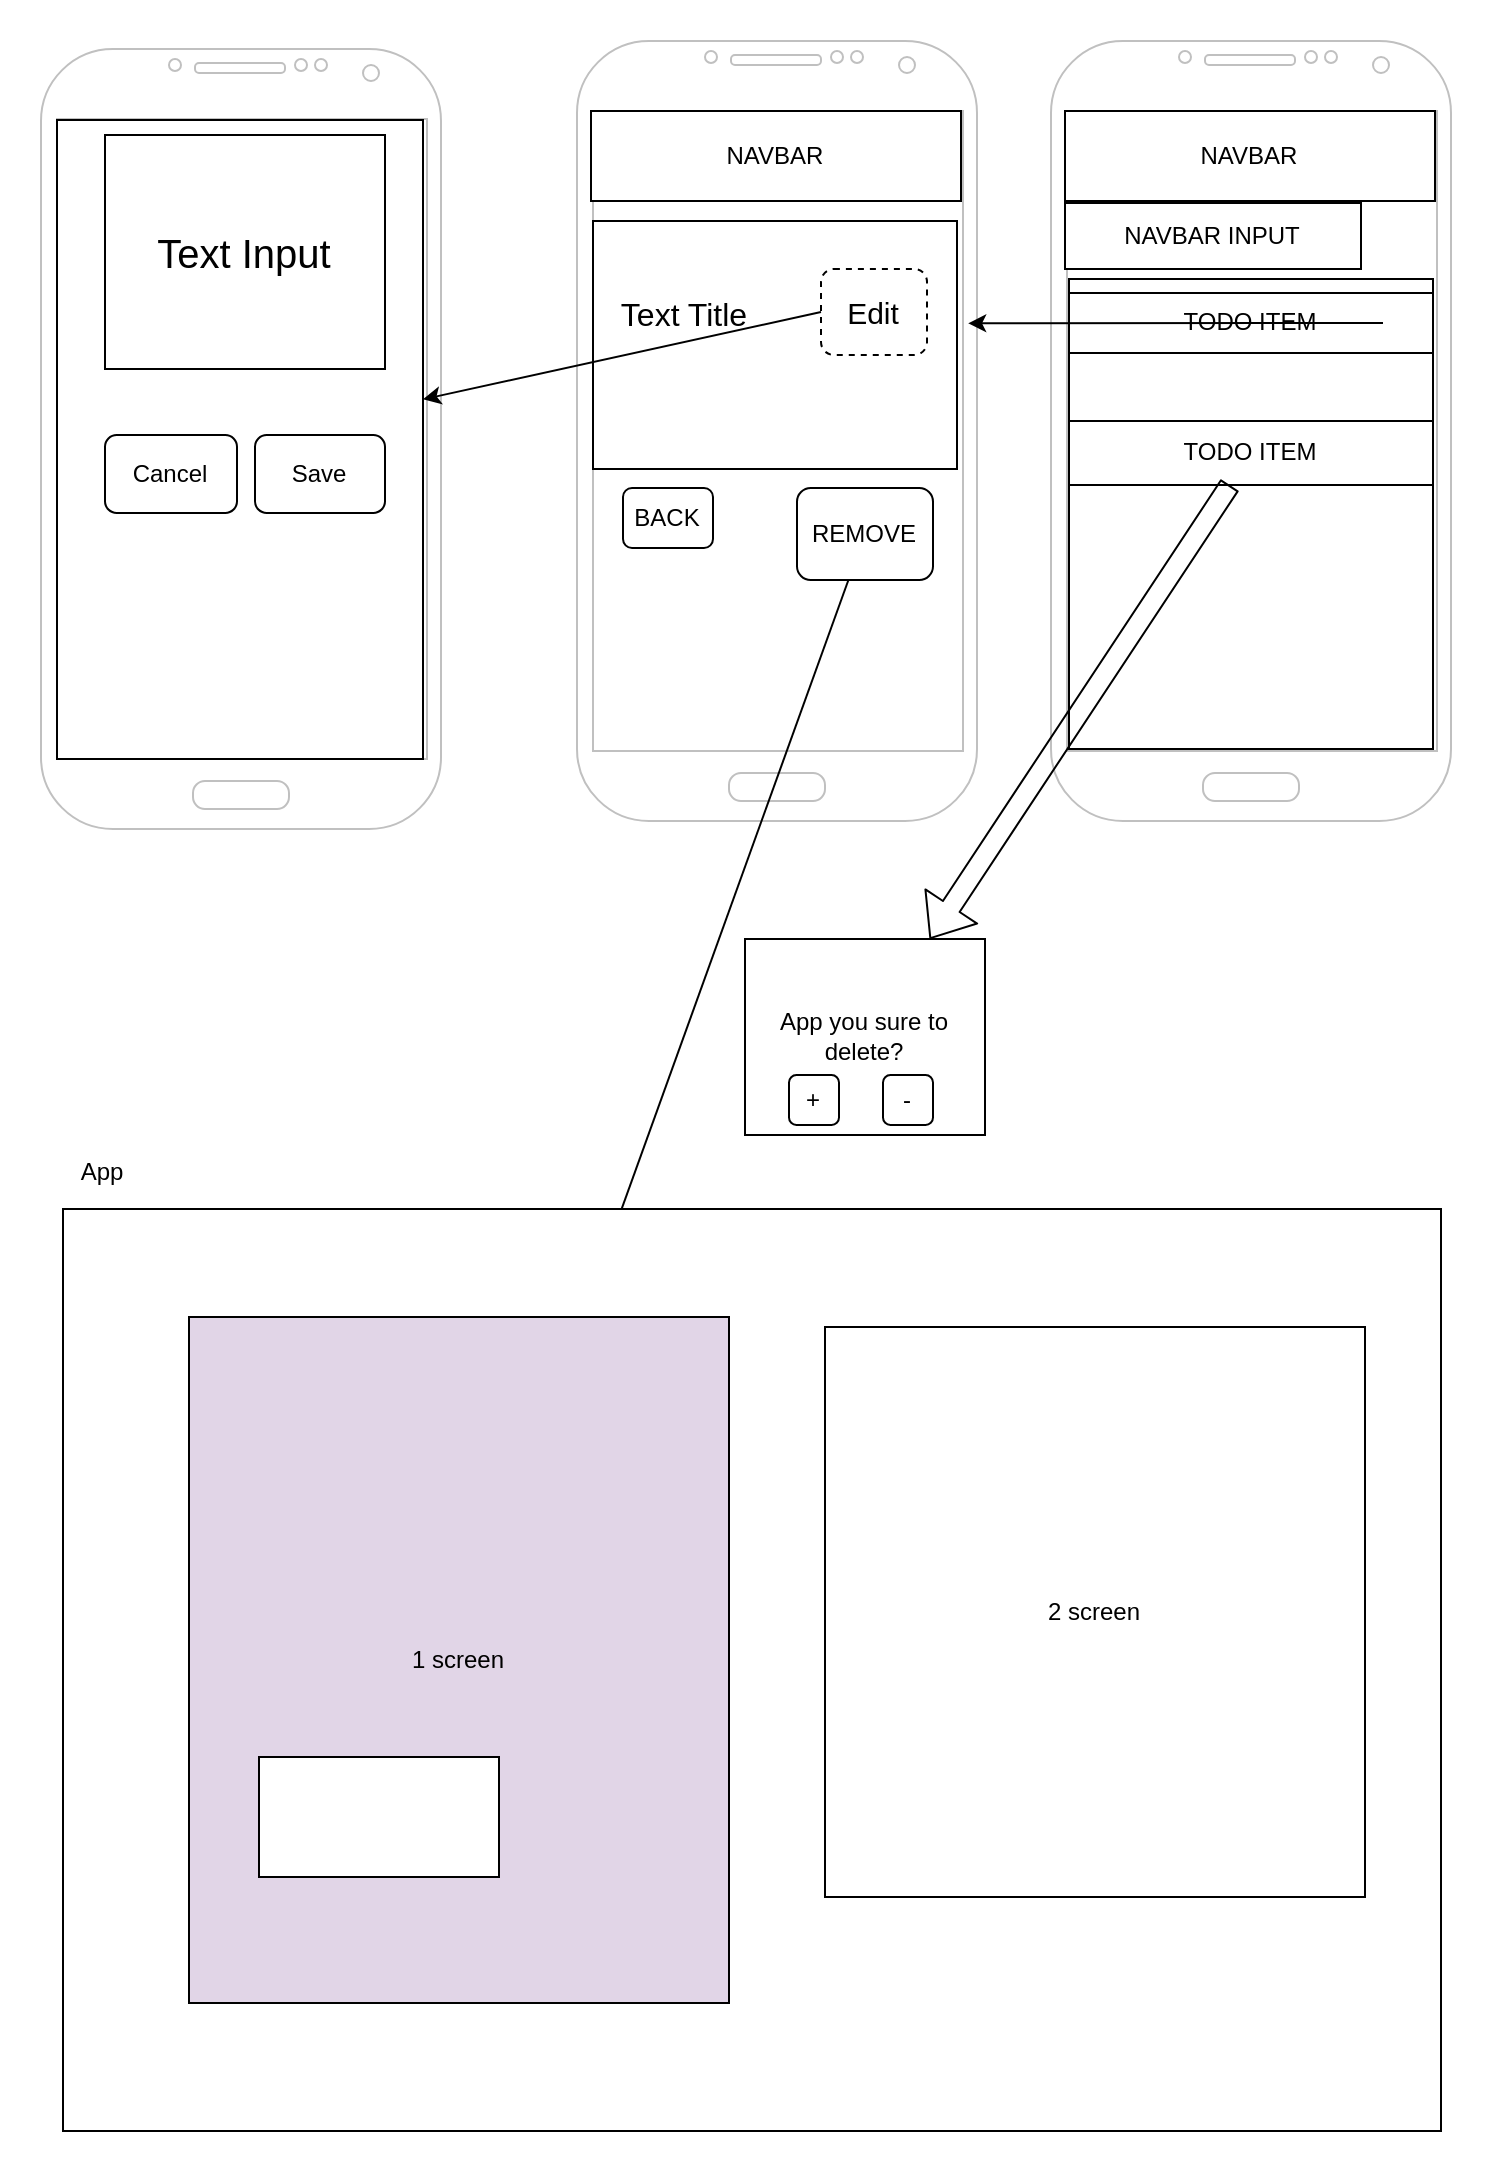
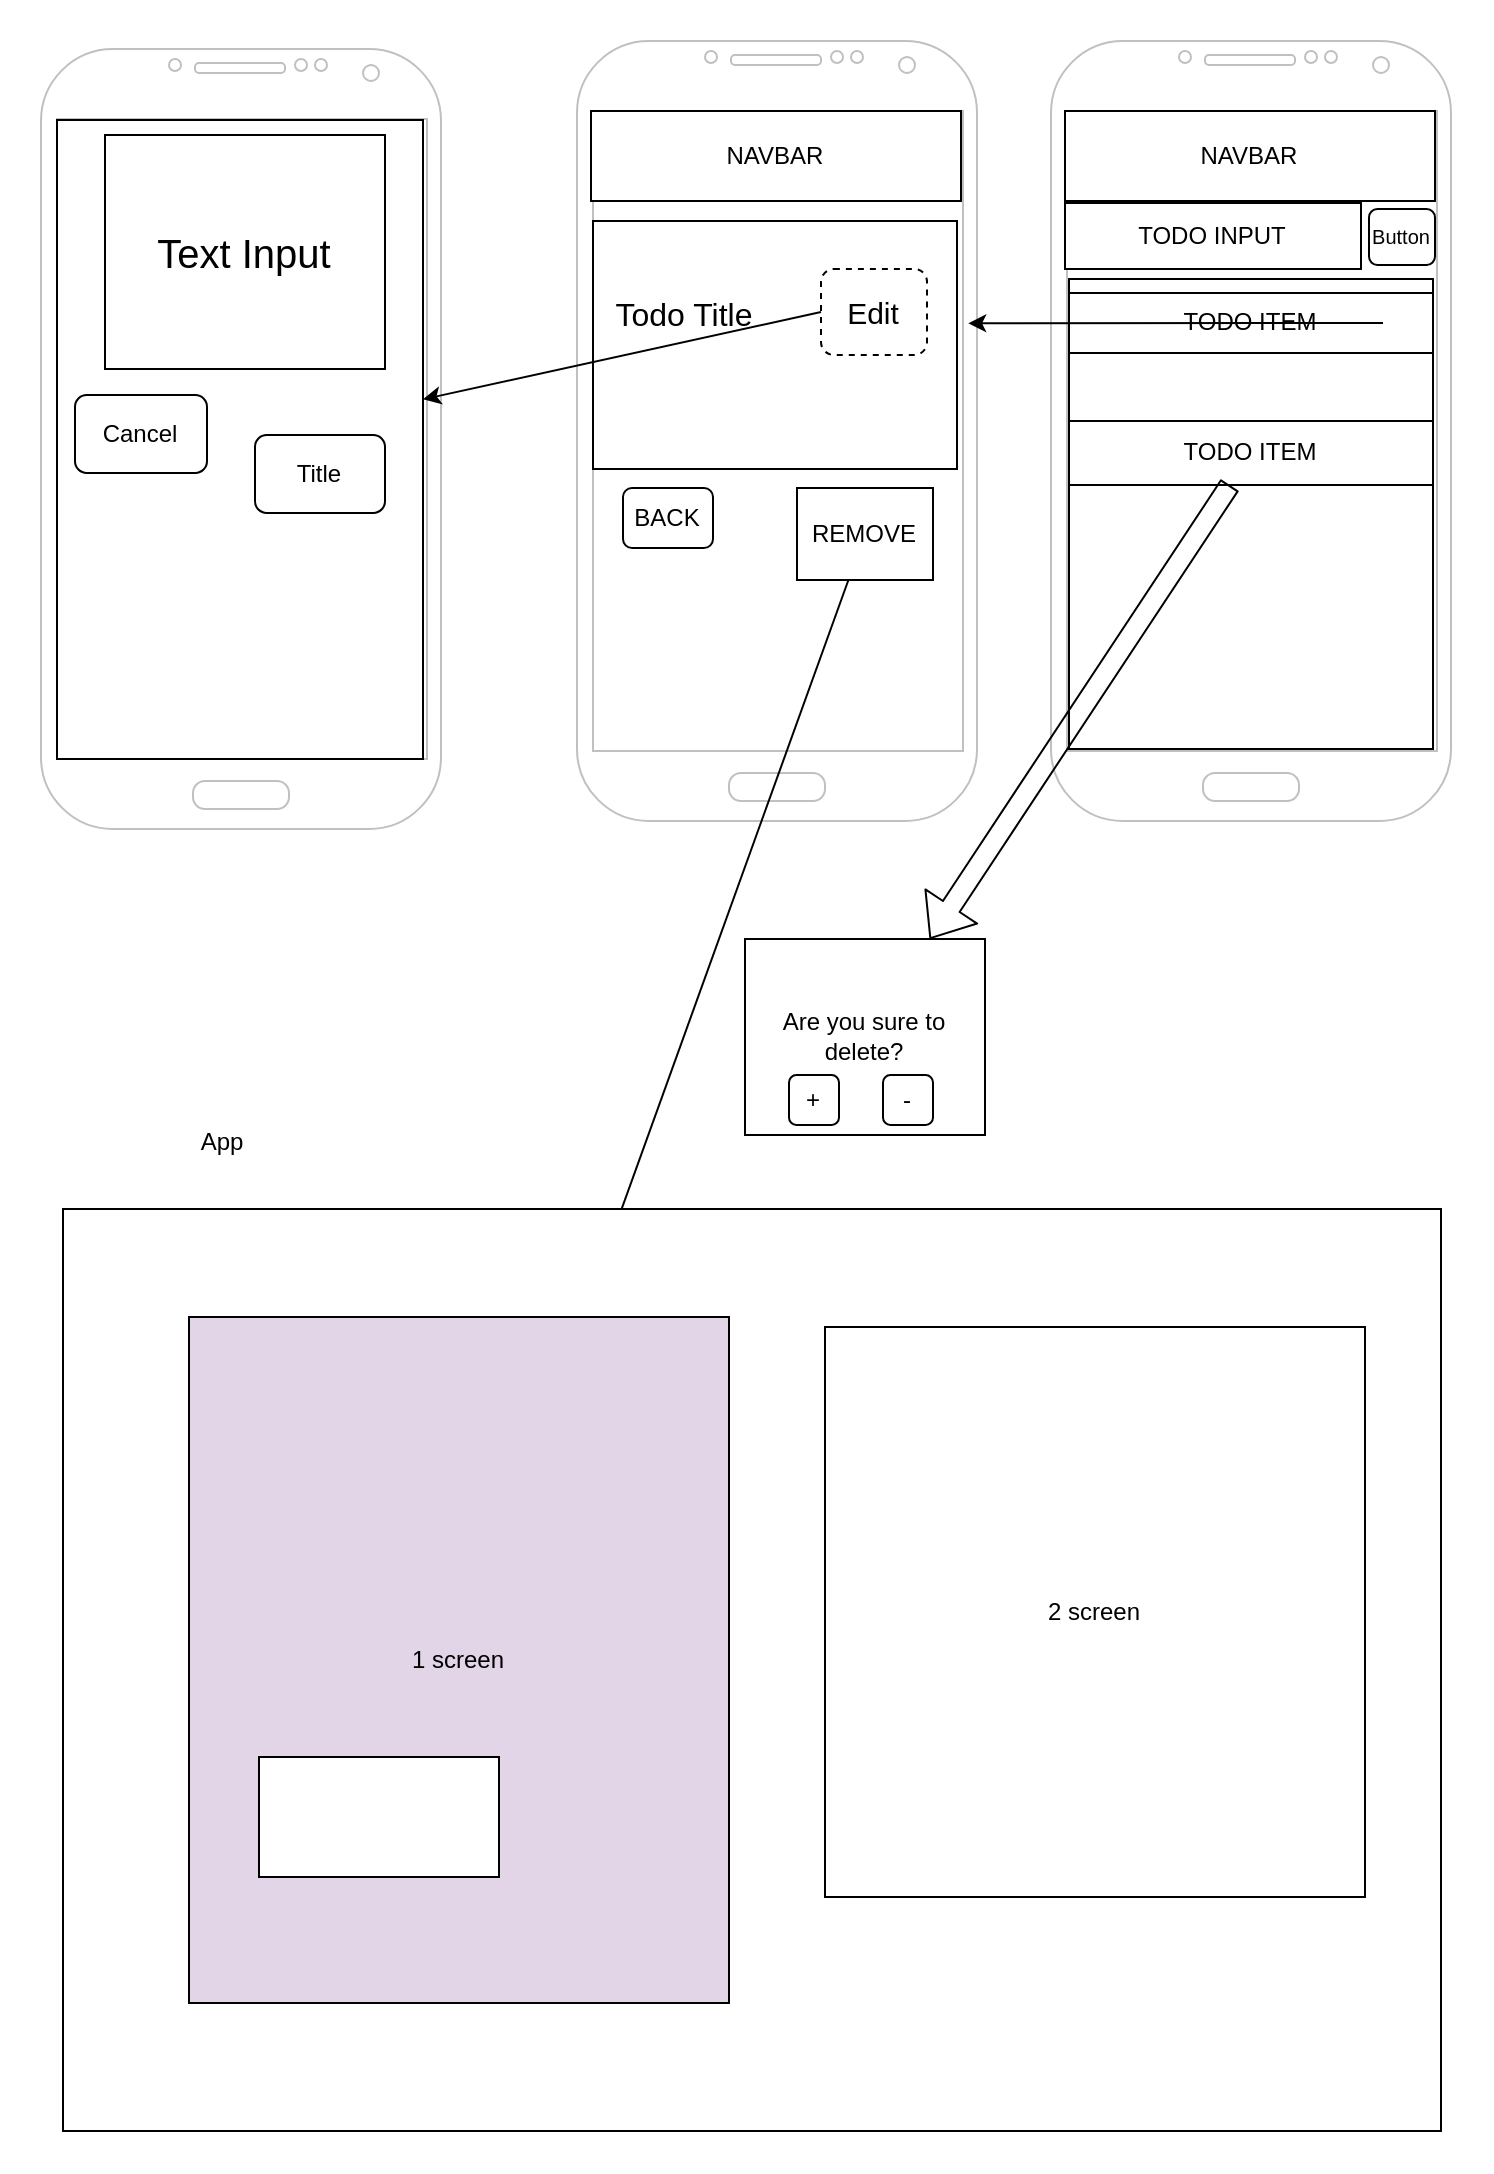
(1213, 237) -> (1213, 237)
none -> (1402, 237)
(685, 315) -> (685, 315)
(171, 474) -> (141, 434)
(320, 475) -> (320, 475)
(865, 534) -> (865, 534)
(865, 1037) -> (865, 1037)
(103, 1172) -> (223, 1142)
